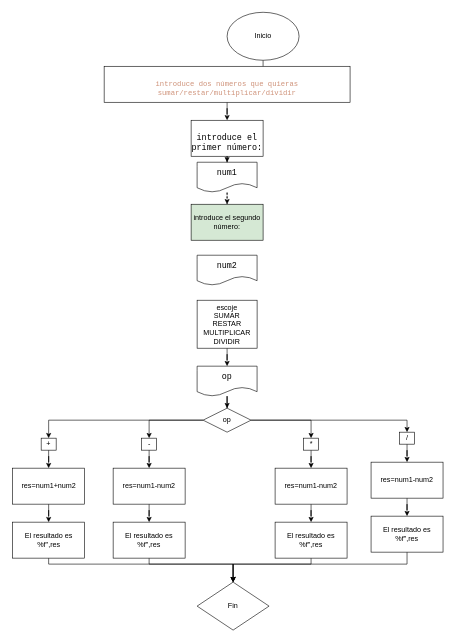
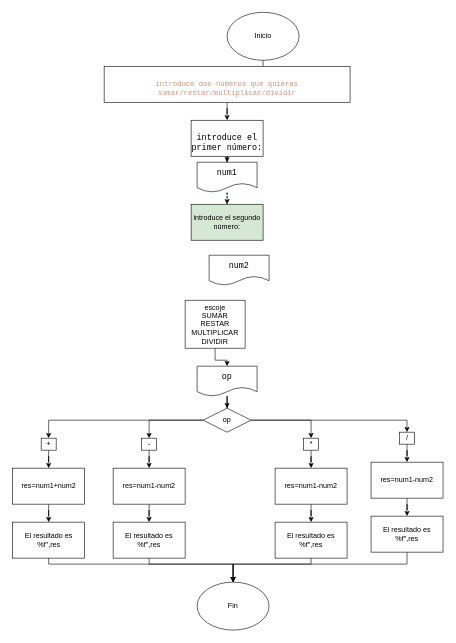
(227, 270) -> (239, 270)
(227, 324) -> (215, 324)
(233, 606) -> (233, 606)
